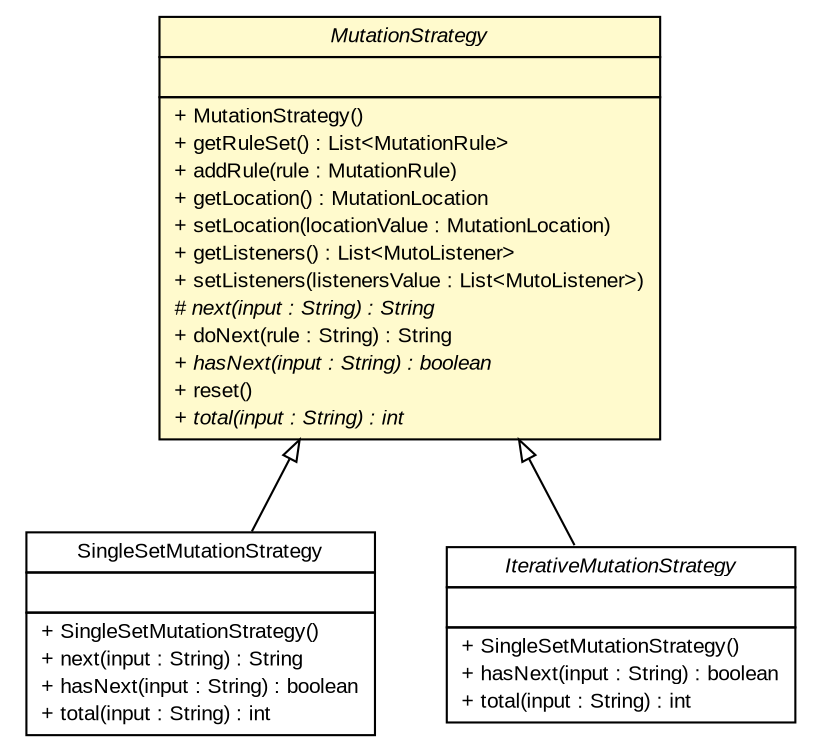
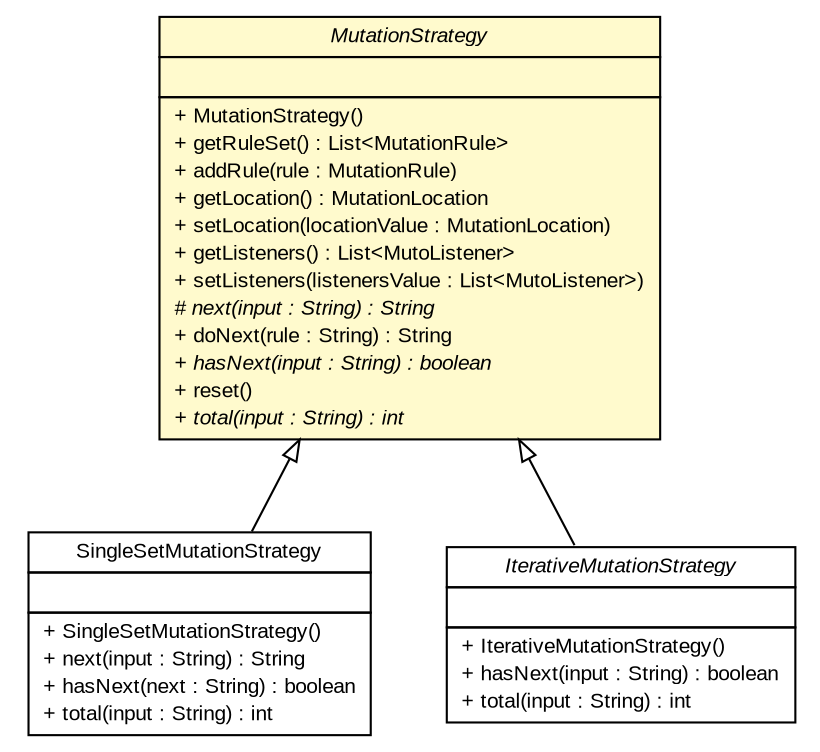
(601, 646) -> (594, 646)
(201, 687) -> (200, 687)
